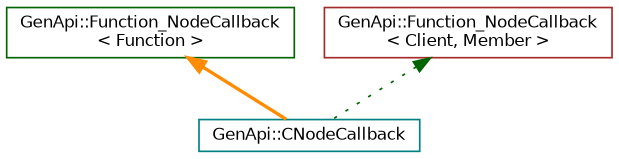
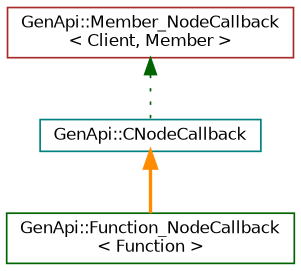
(468, 33) -> (150, 33)
(244, 93) -> (150, 191)
